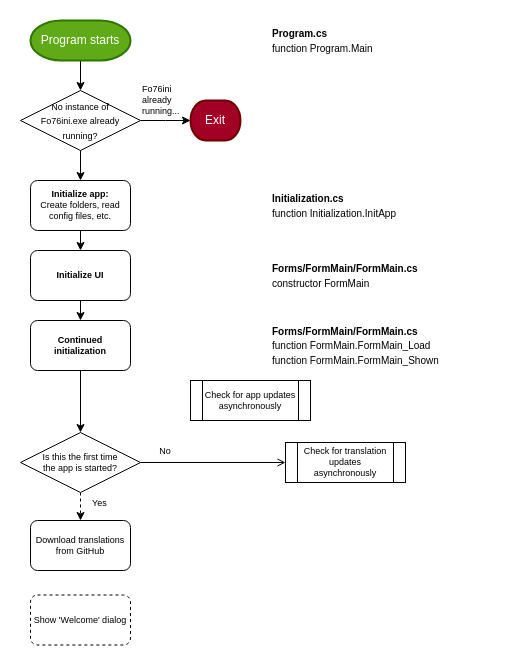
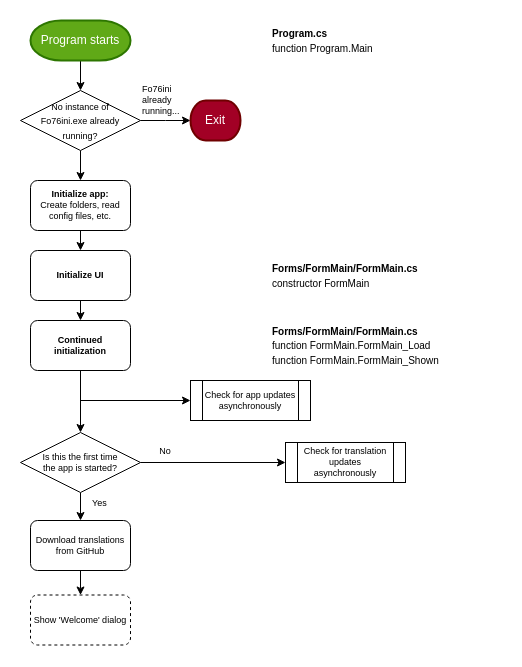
(356, 206) -> none
none -> (133, 401)
(279, 463) -> (277, 463)
(81, 503) -> (81, 503)
none -> (81, 580)
